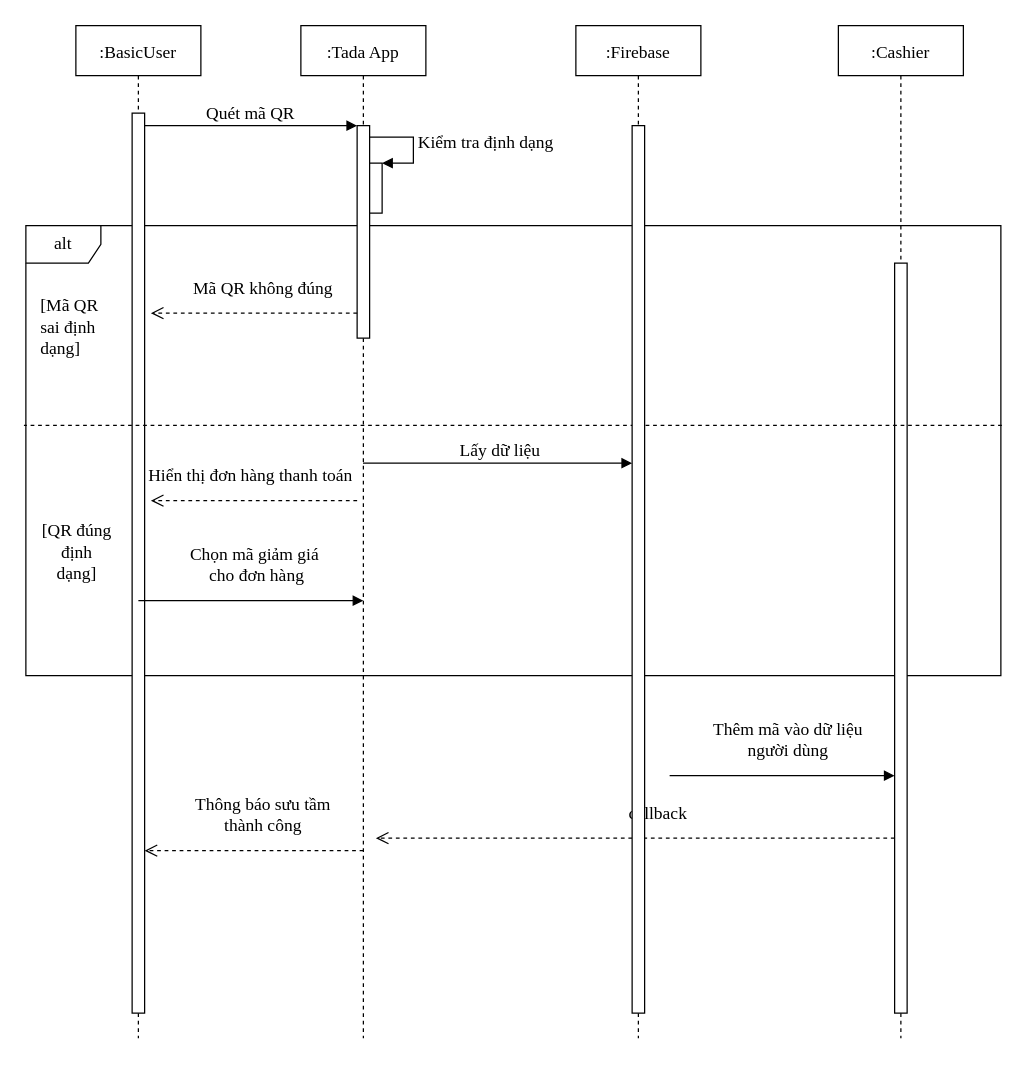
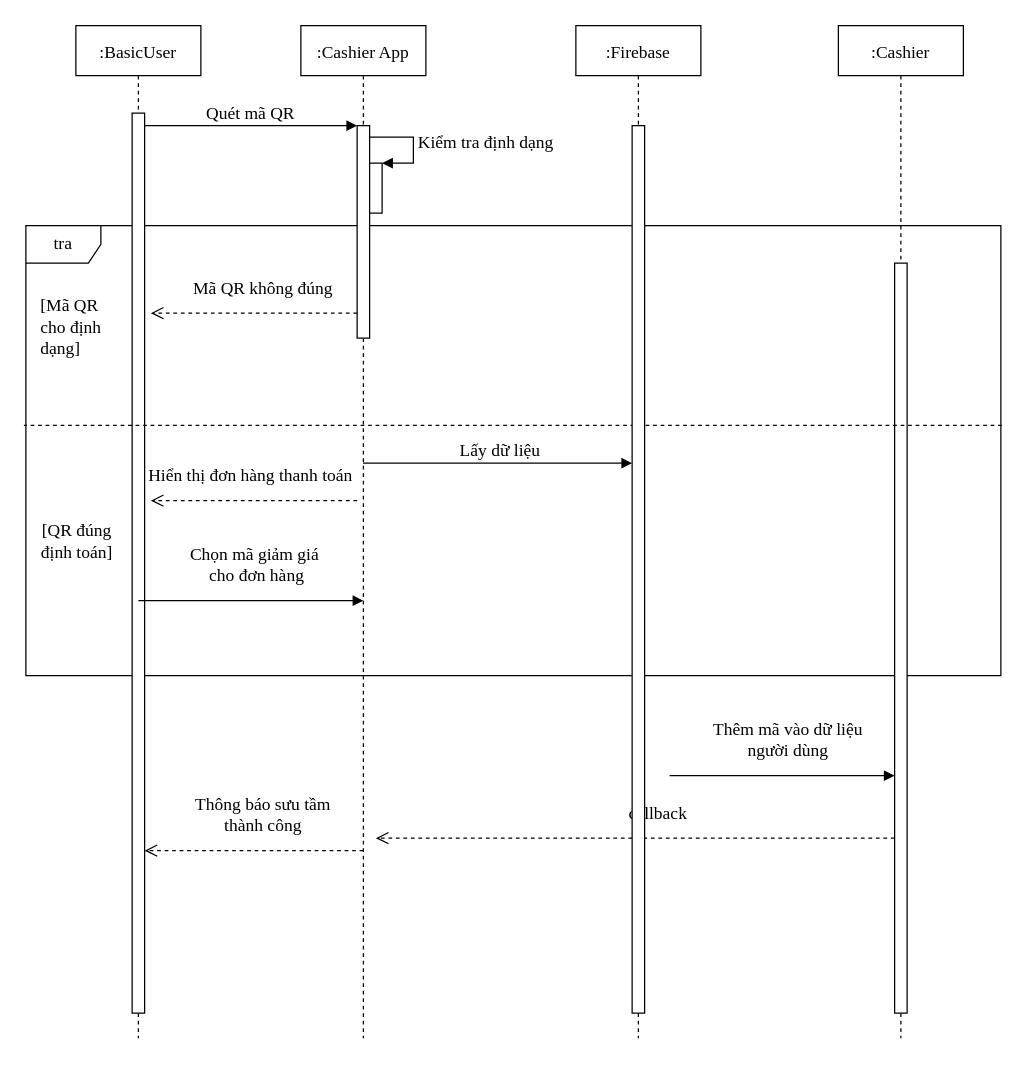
(363, 52) -> (363, 52)
(63, 244) -> (63, 244)
(77, 328) -> (77, 328)
(77, 553) -> (77, 553)
